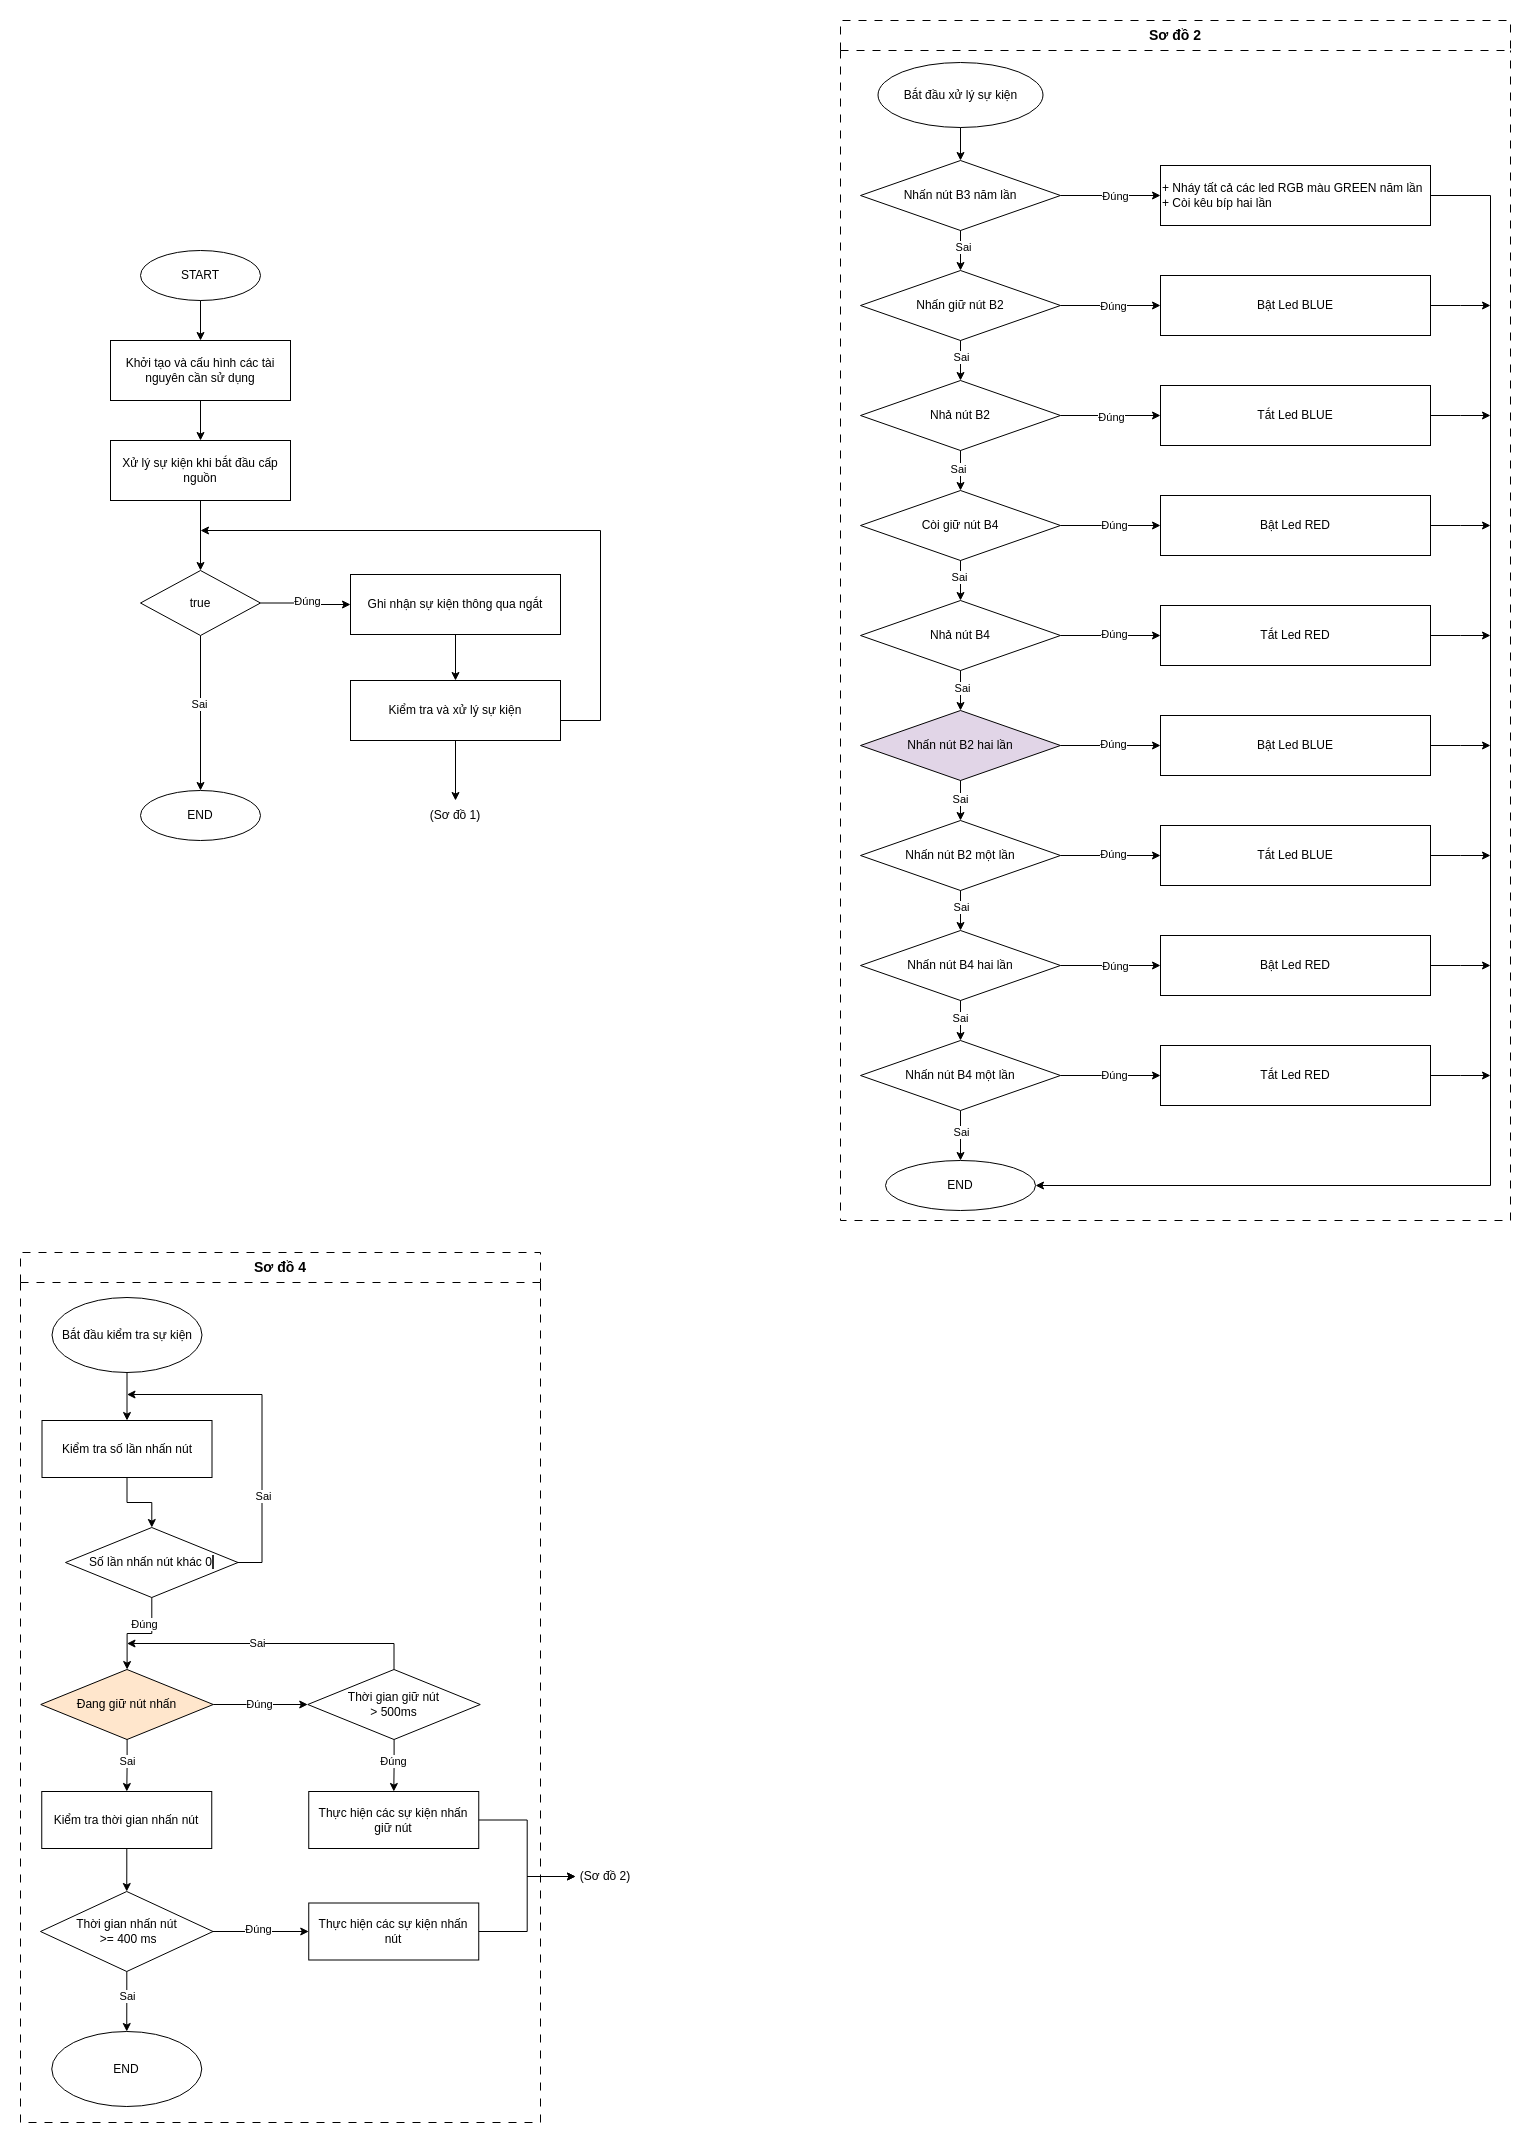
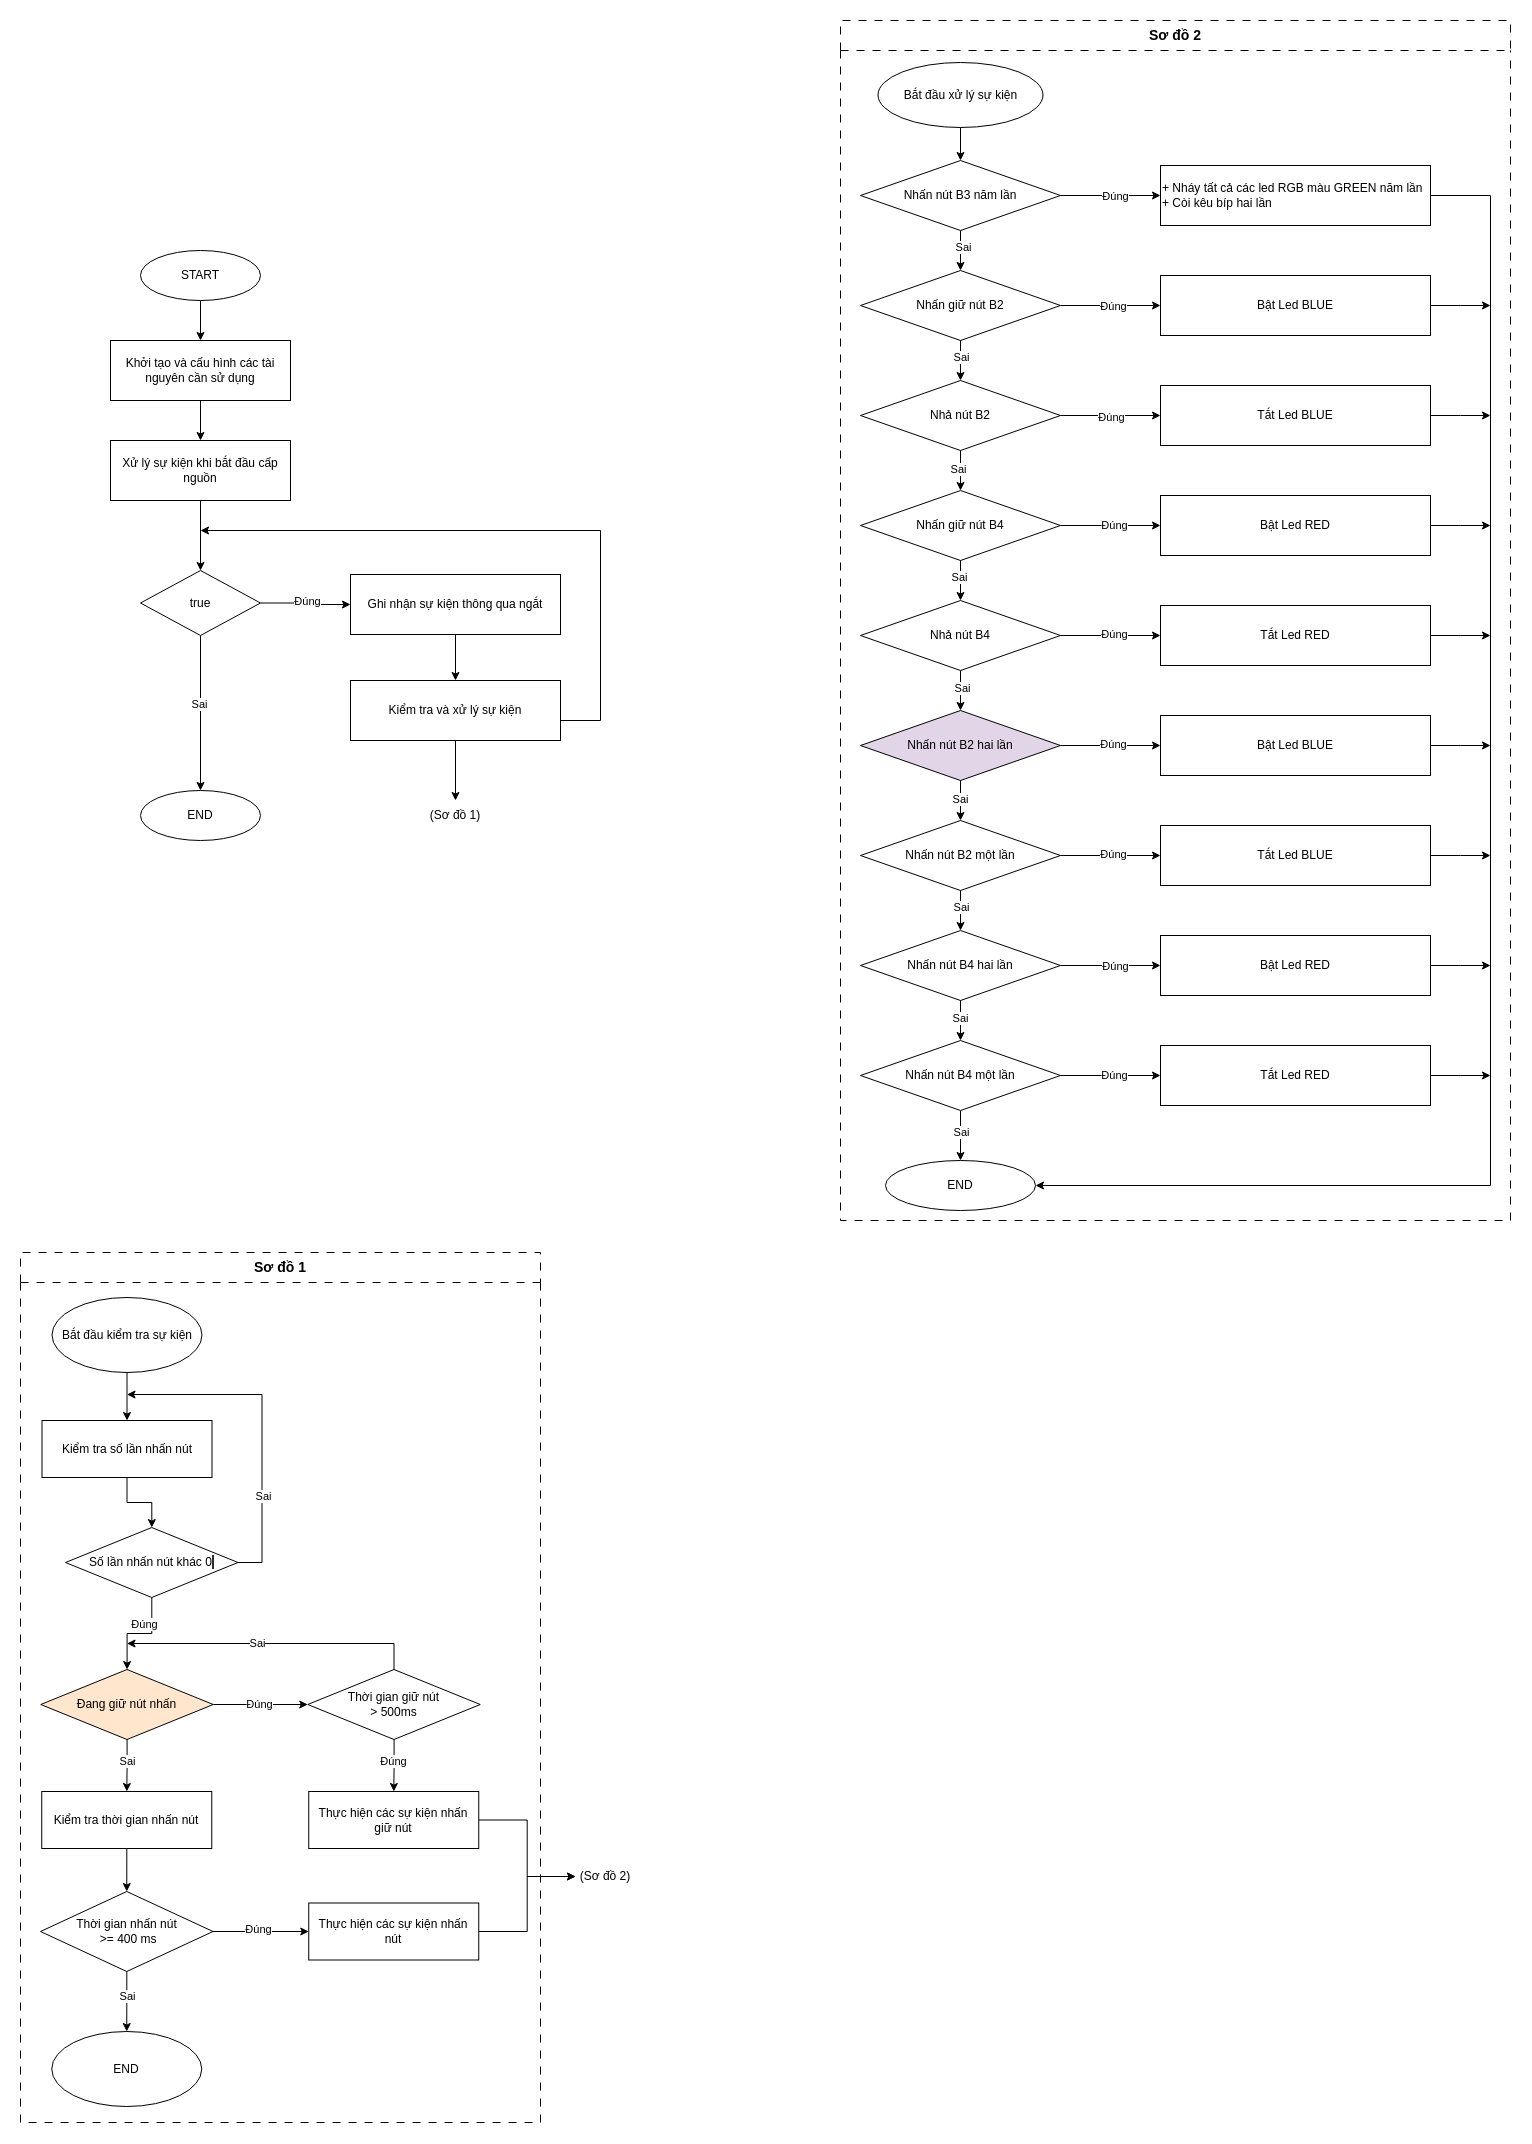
(961, 526) -> (961, 526)
(281, 1268) -> (281, 1268)
